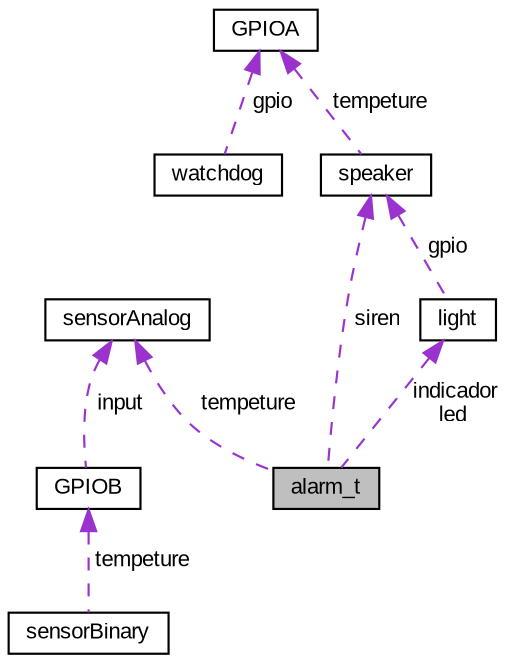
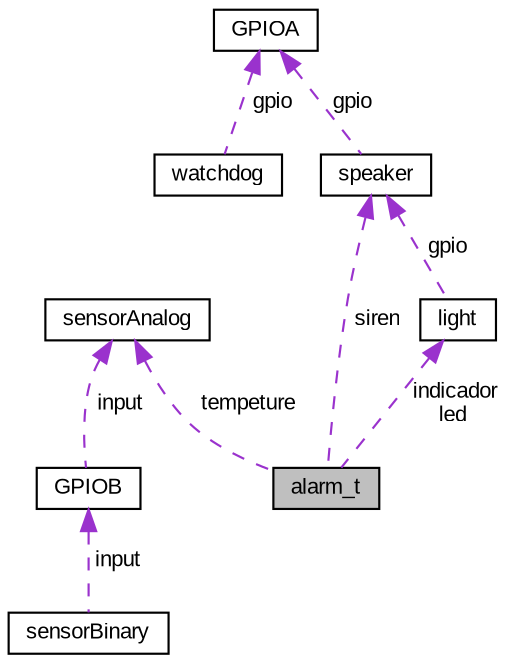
(377, 103) -> (350, 103)
(139, 561) -> (116, 561)
